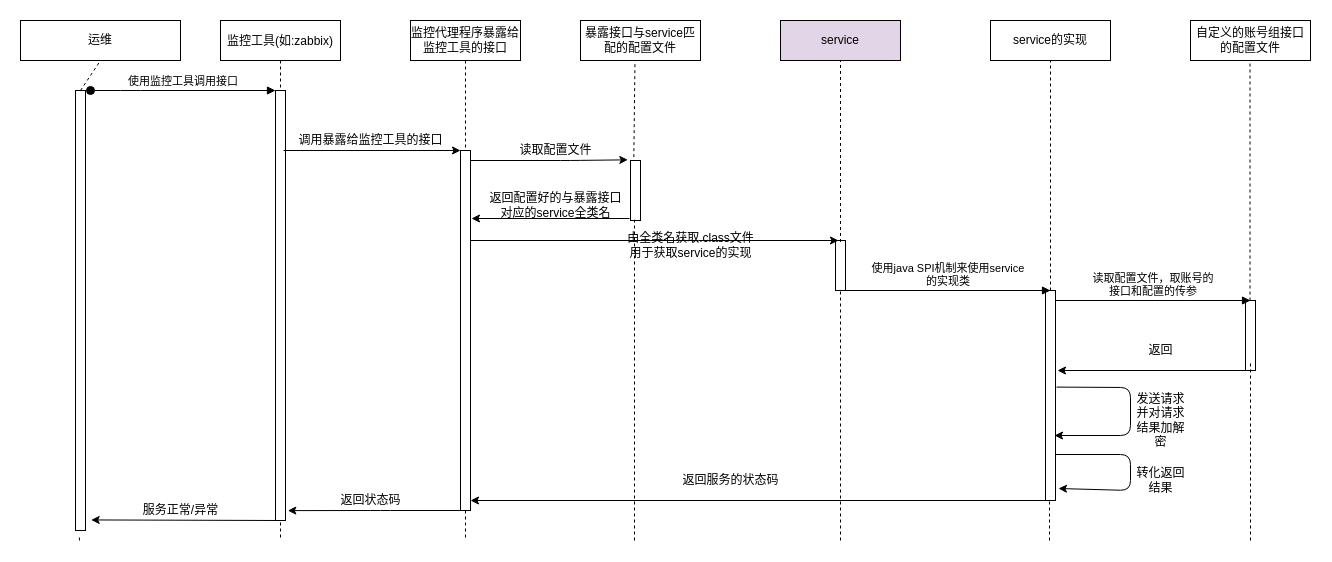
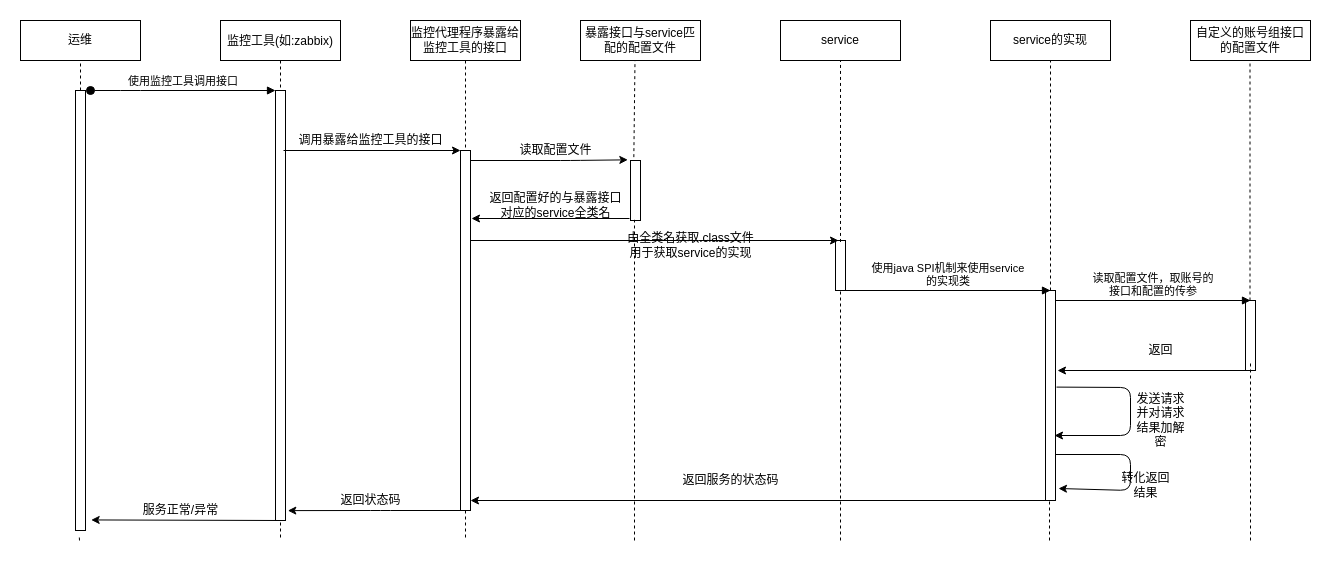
(101, 41) -> (81, 41)
(841, 41) -> (841, 41)
(1161, 481) -> (1146, 486)
